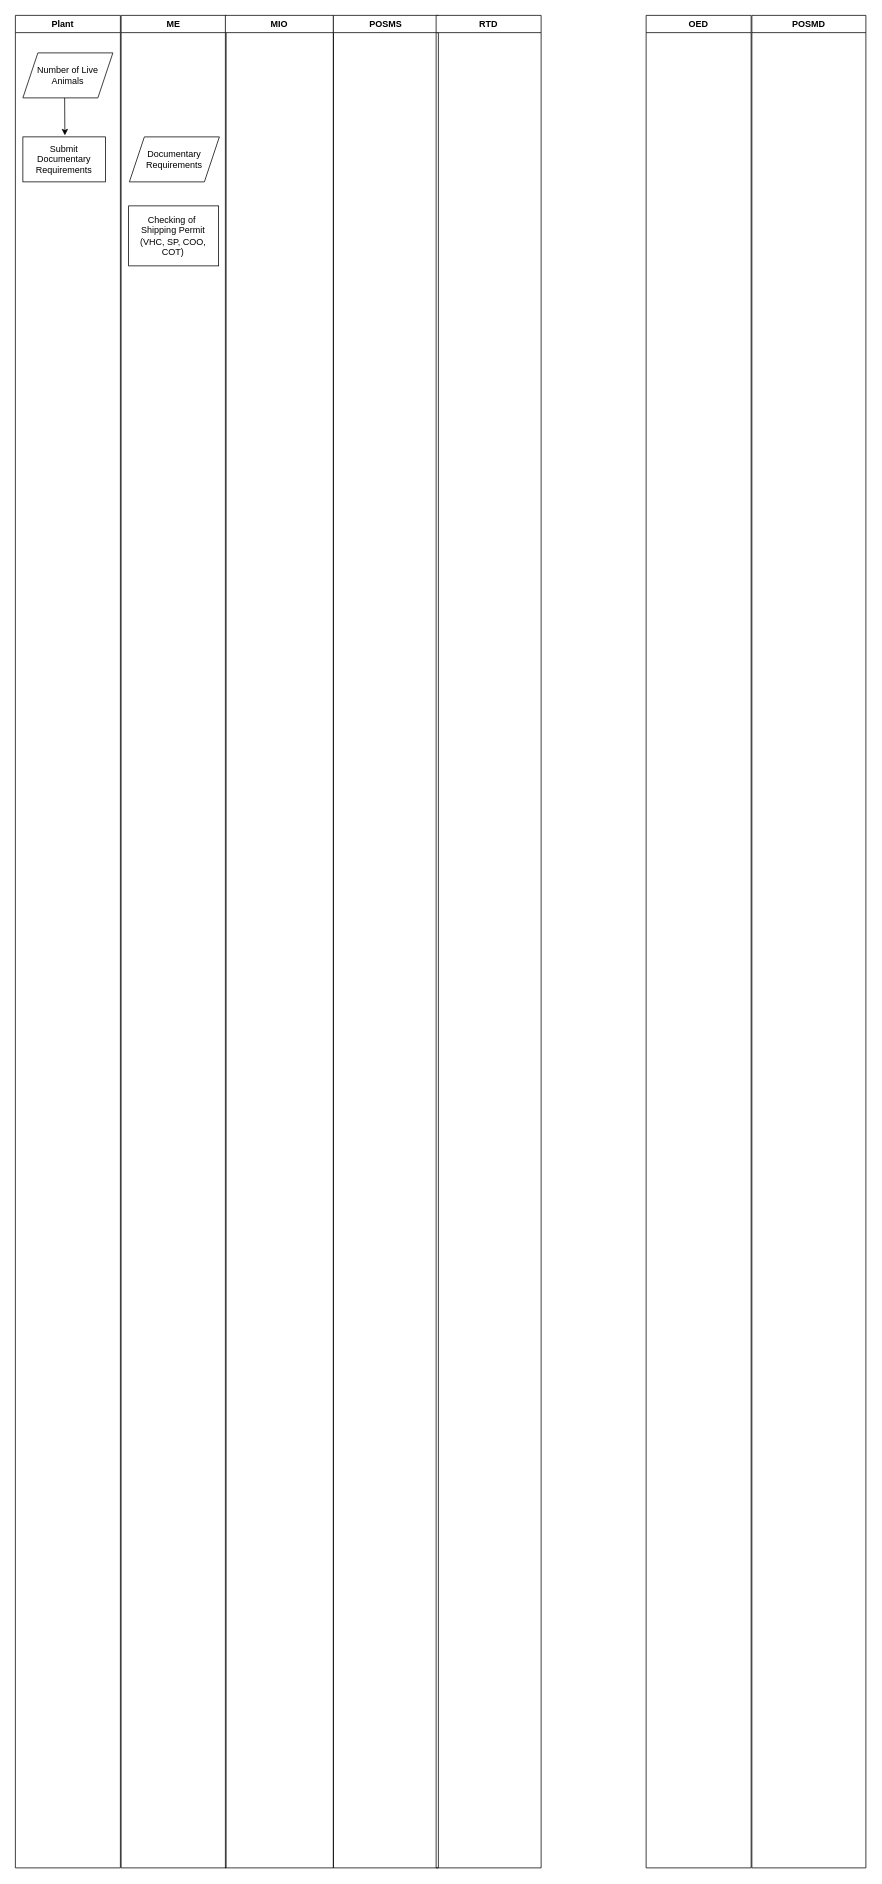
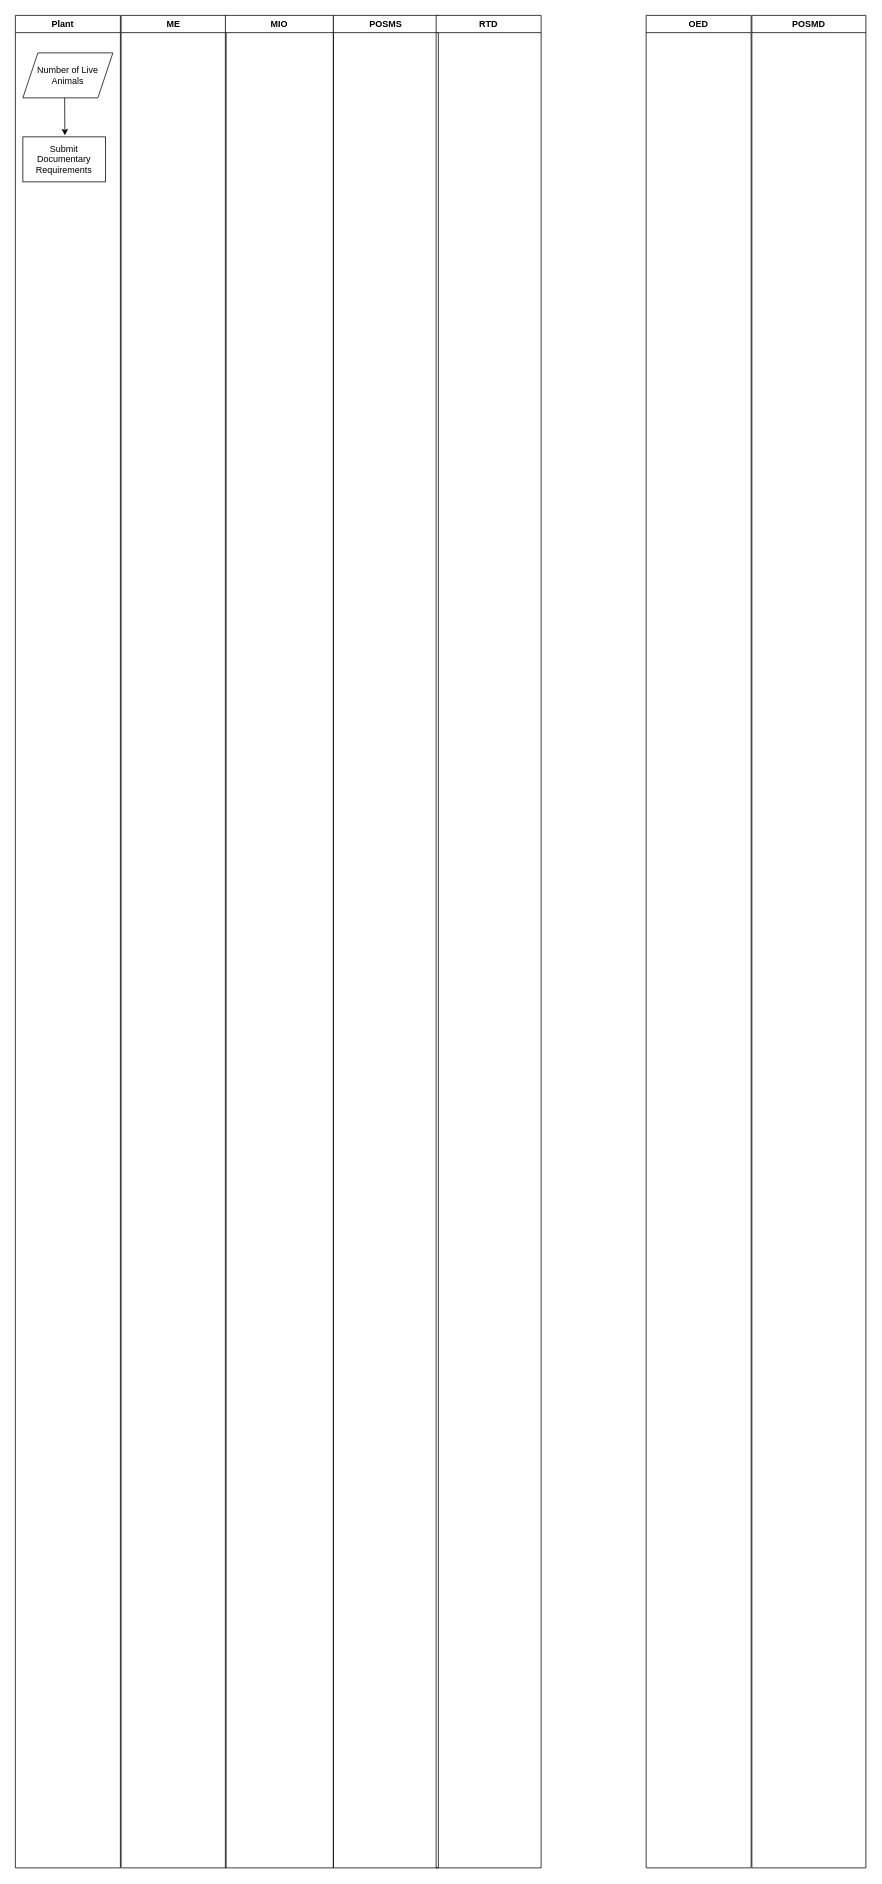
(174, 159) -> none
(174, 236) -> none
